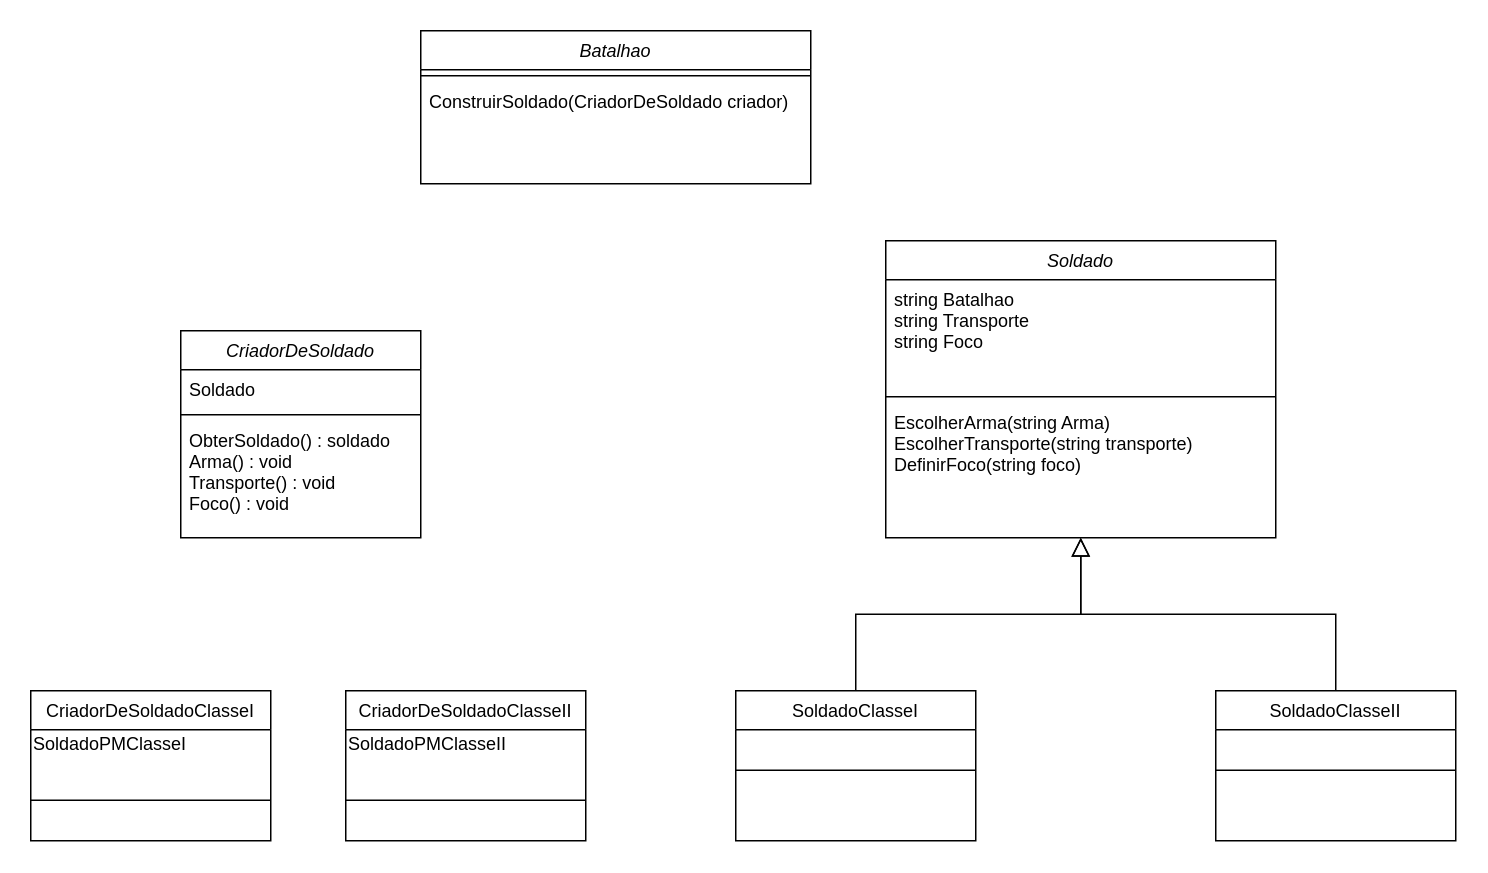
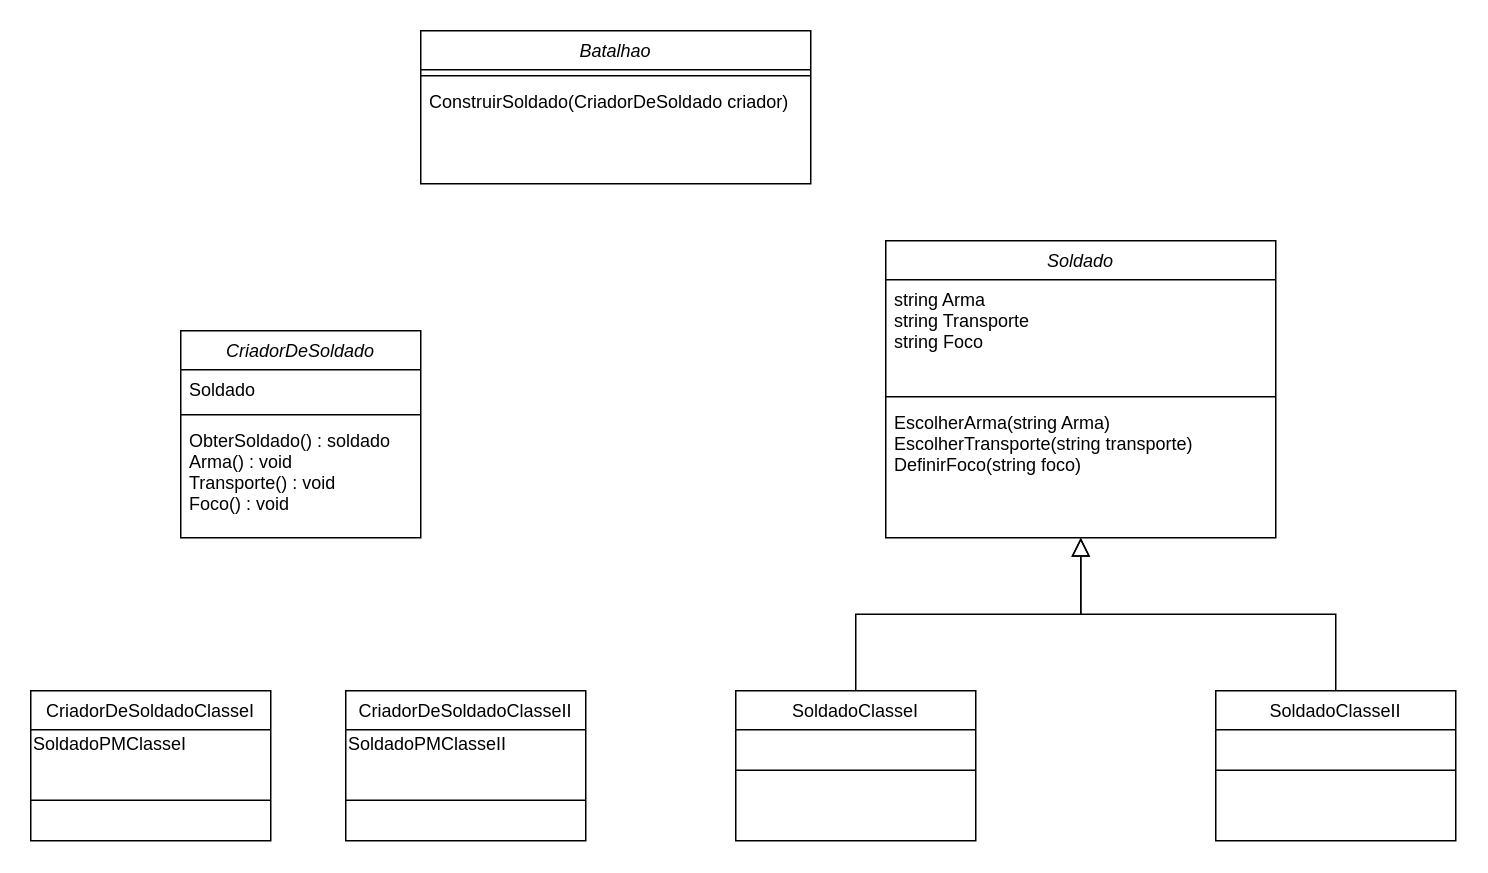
(963, 300) -> (945, 300)
